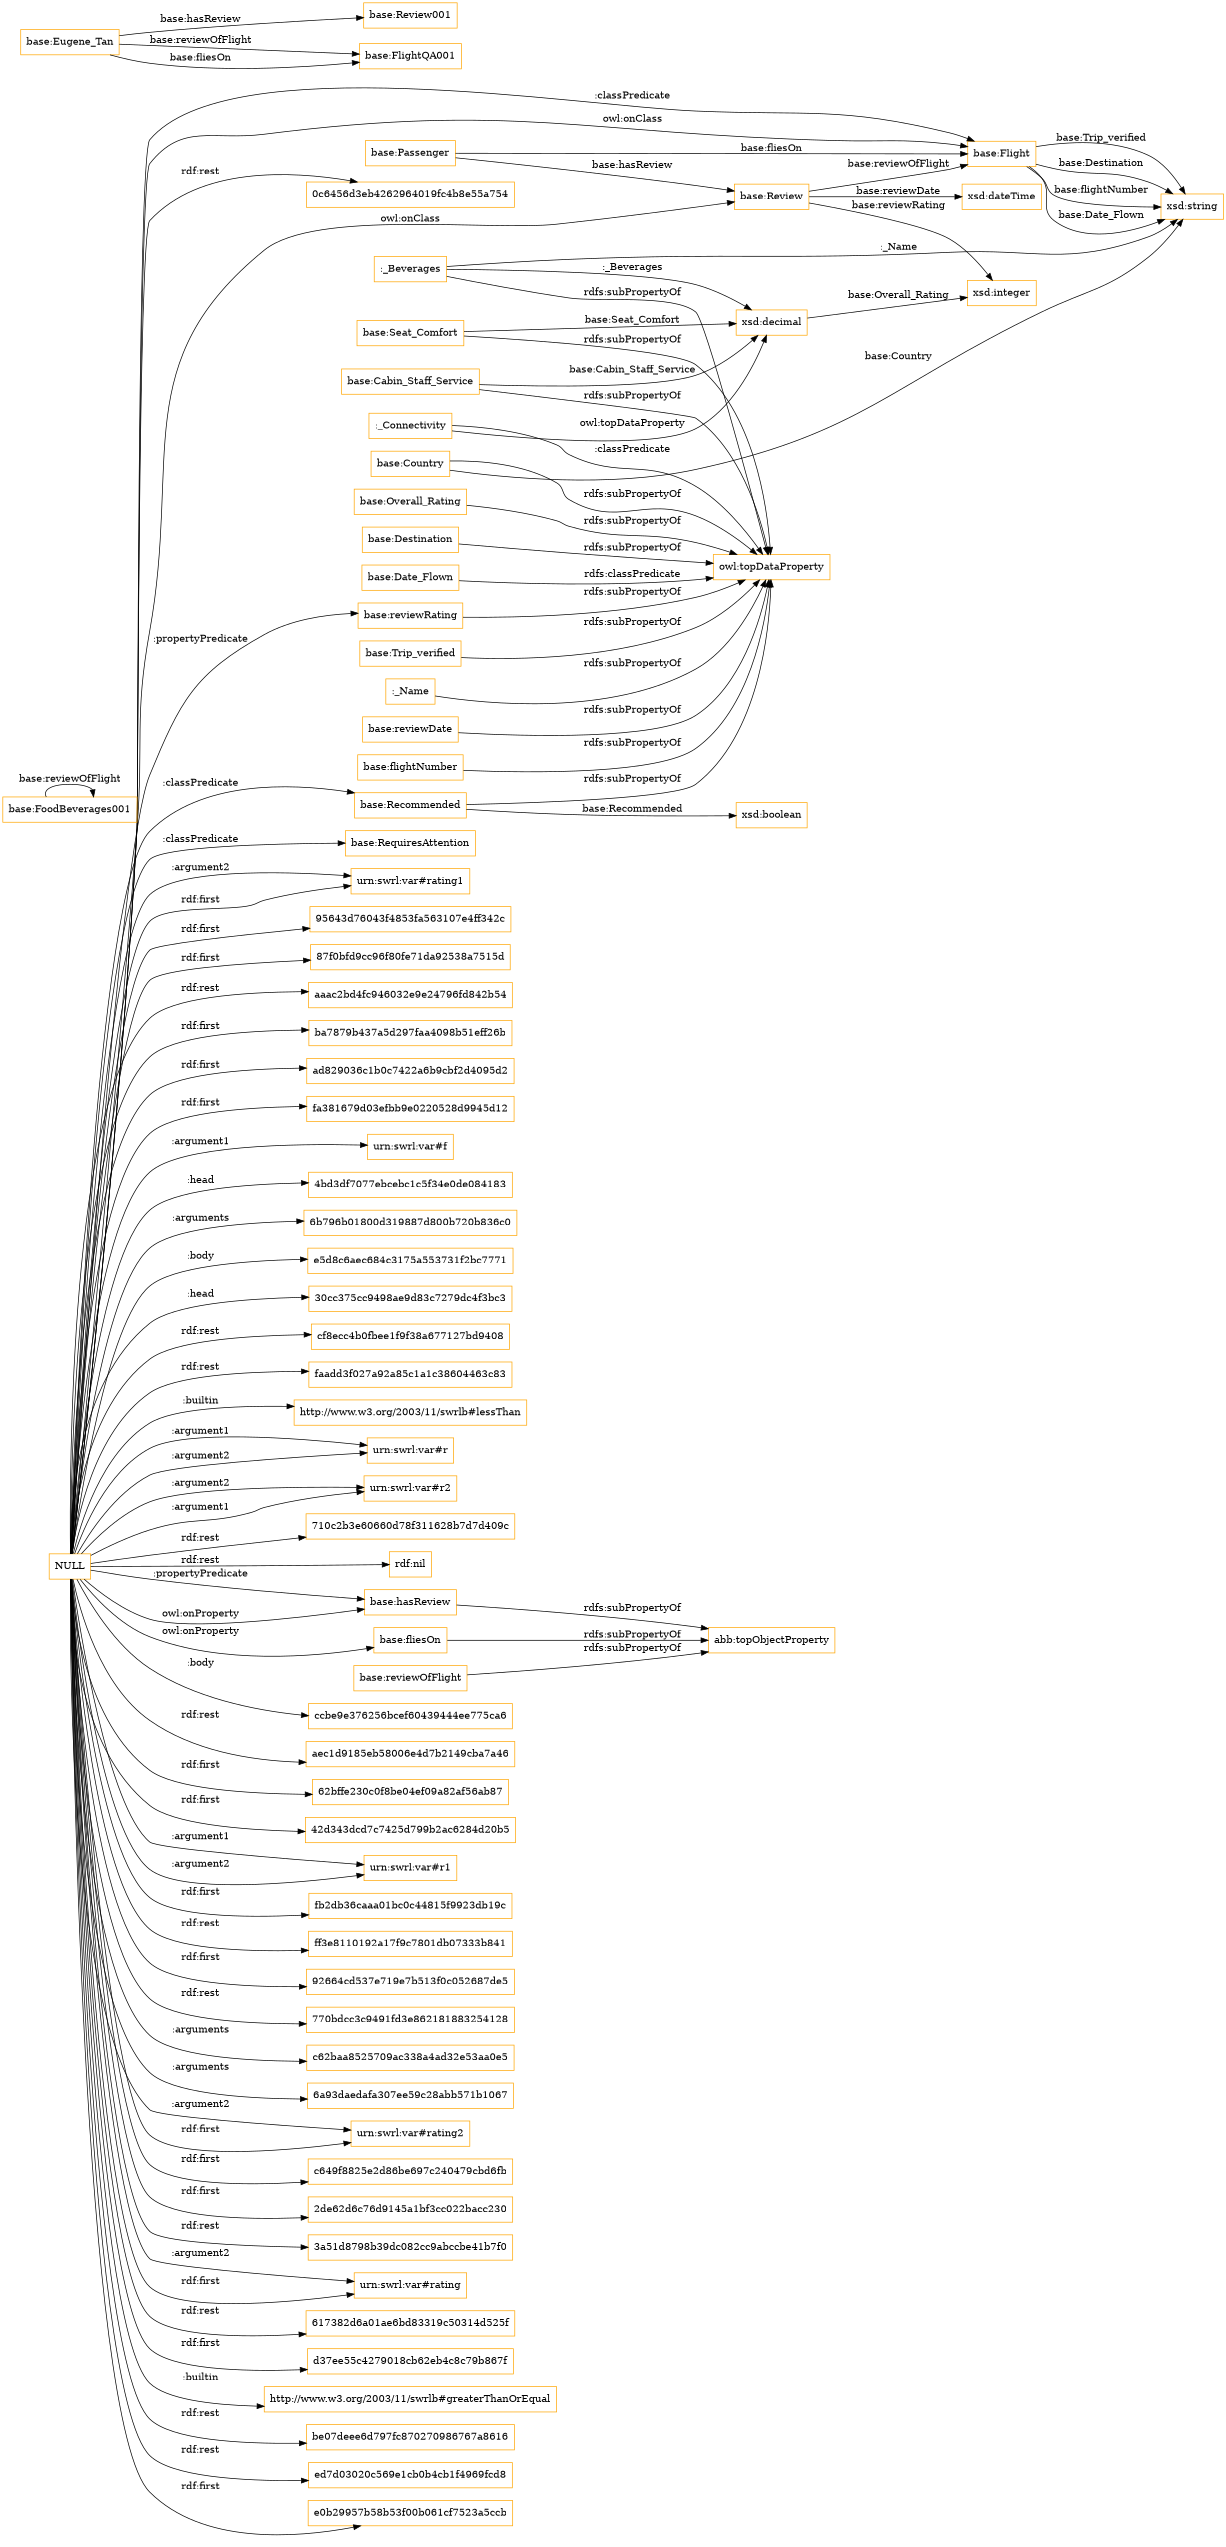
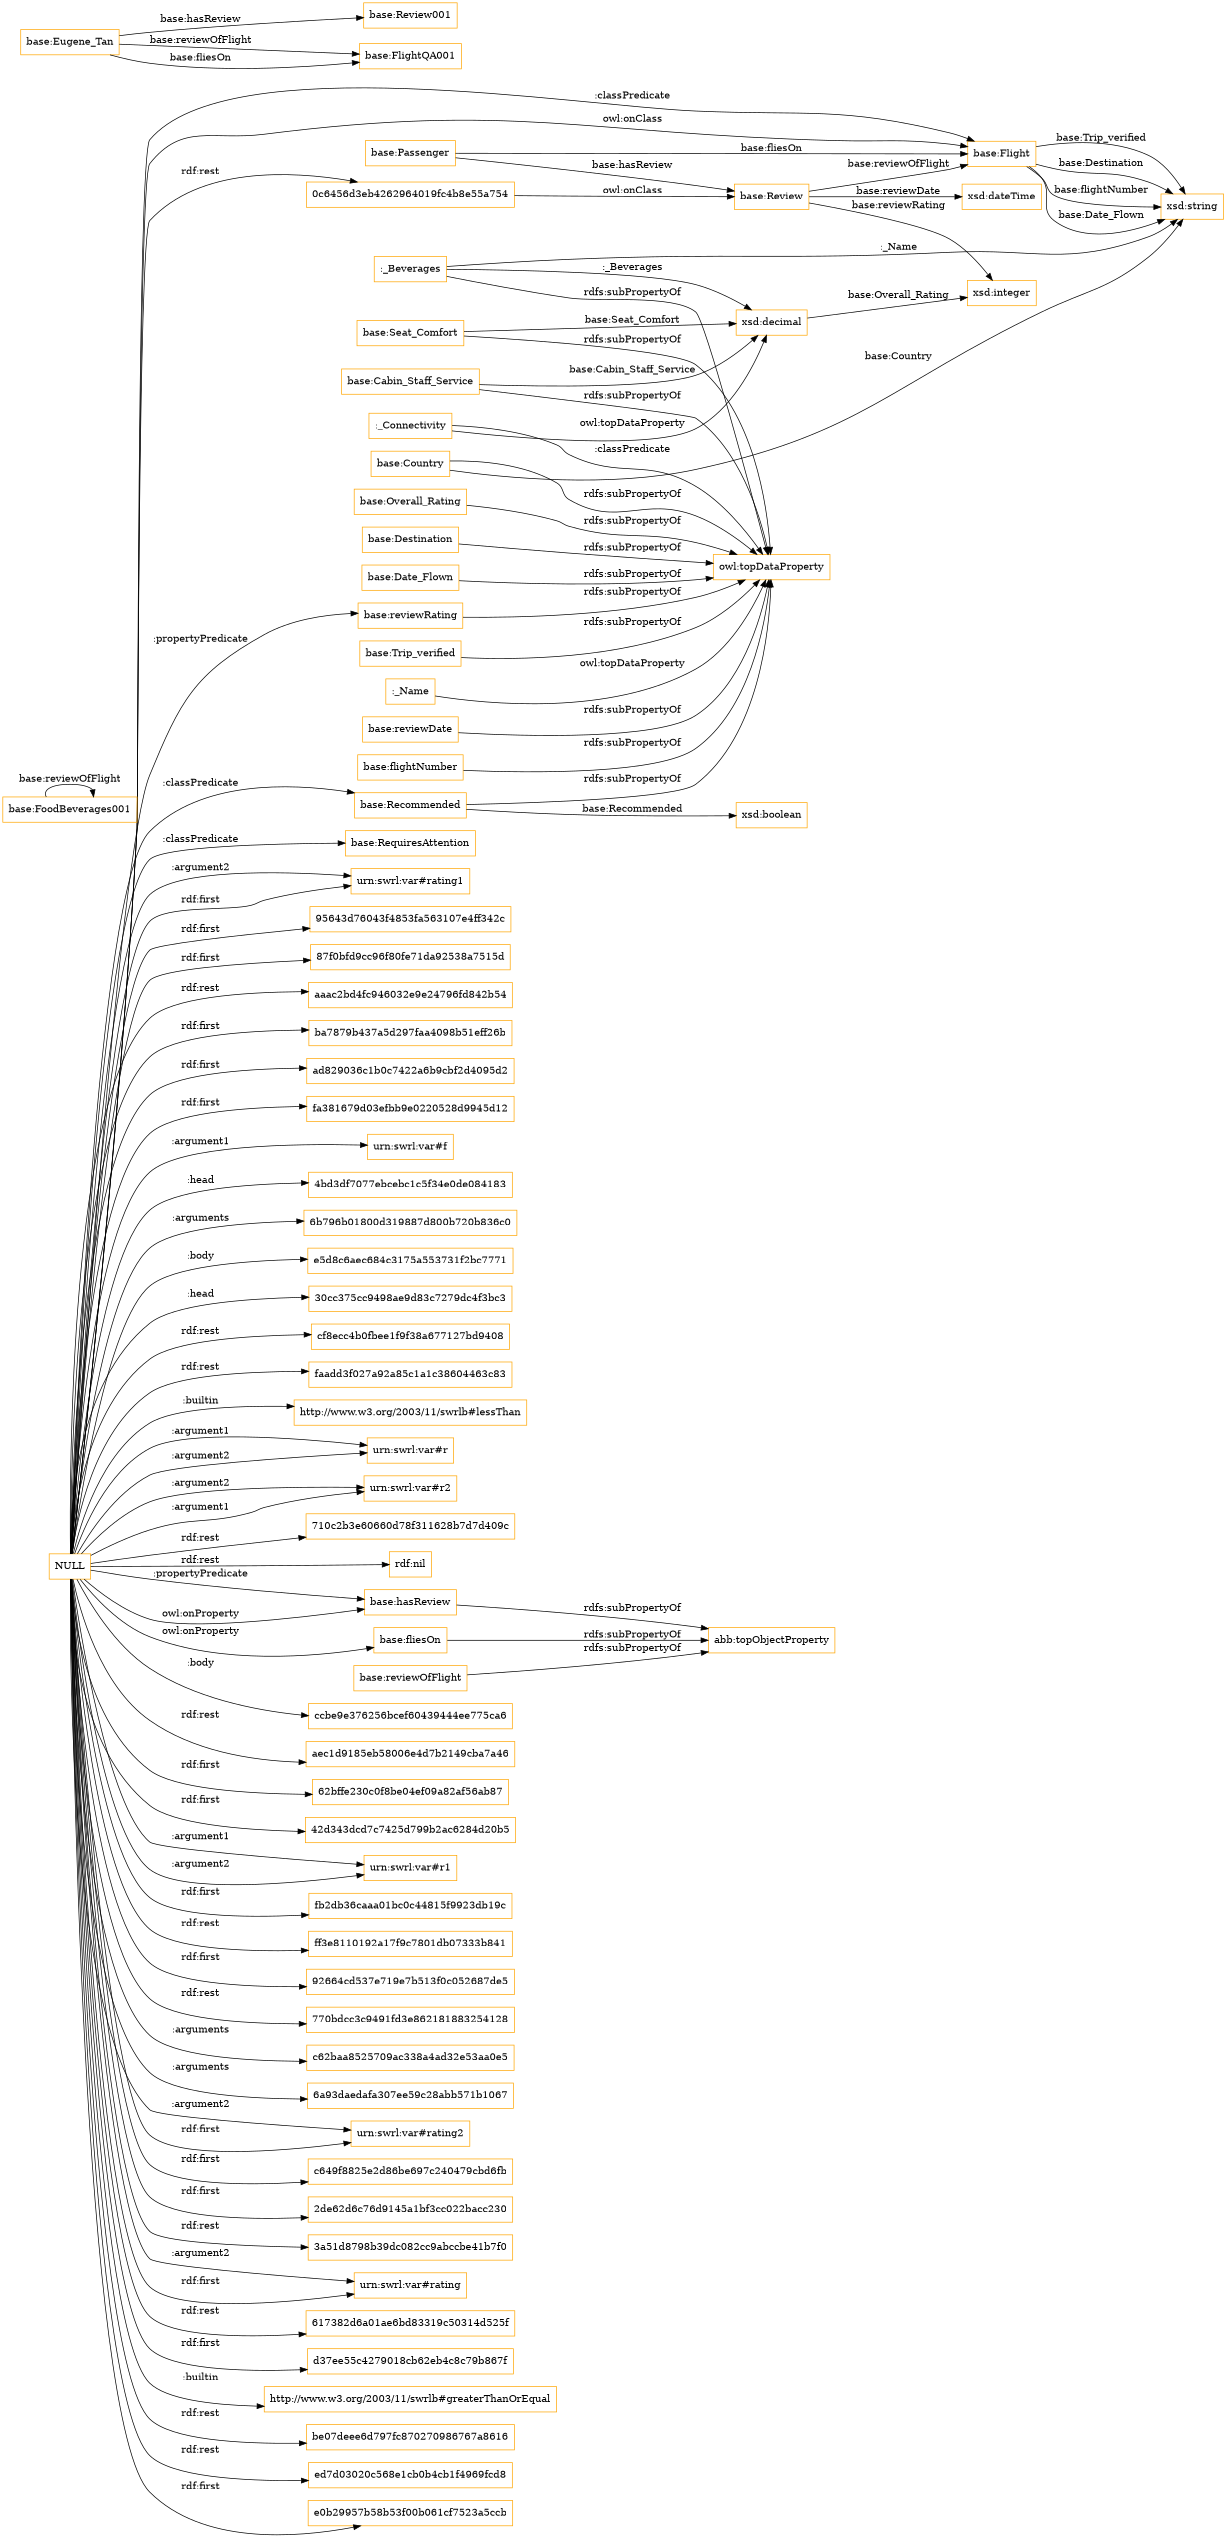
(632, 575) -> (632, 575)
(146, 653) -> (621, 196)
(632, 664) -> (632, 664)
(410, 2475) -> (410, 2475)
